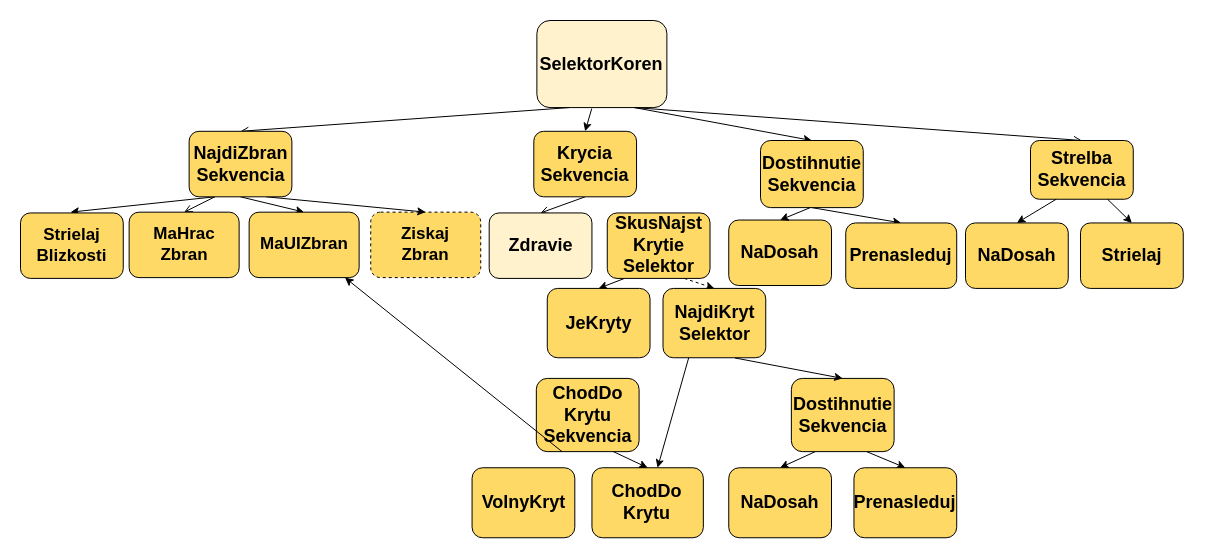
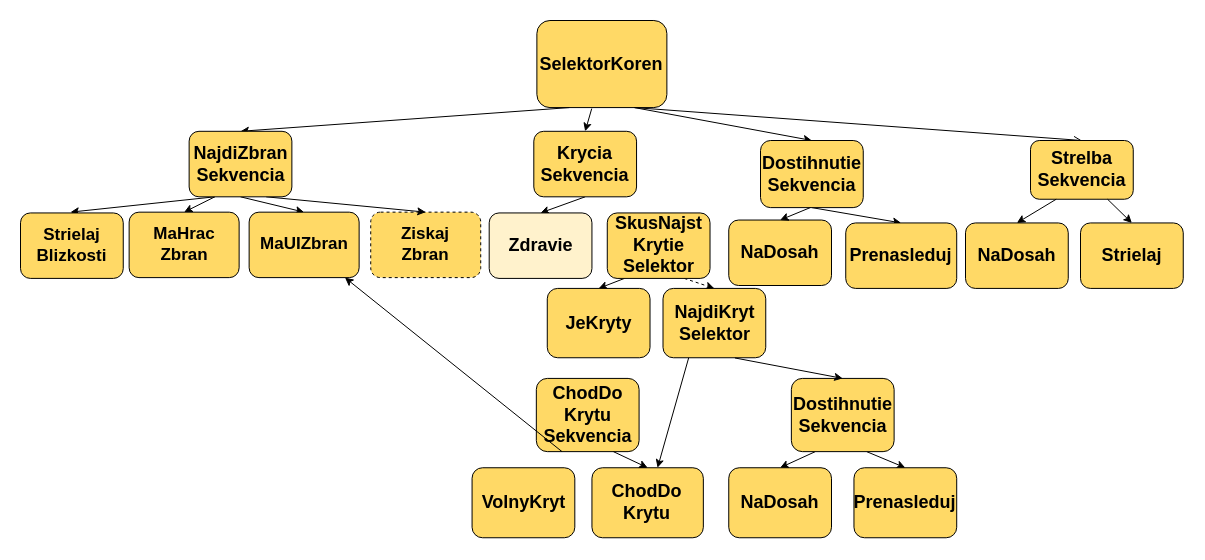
(602, 64) -> (602, 64)
(246, 131) -> (248, 131)
(190, 209) -> (192, 208)
(546, 211) -> (548, 210)
